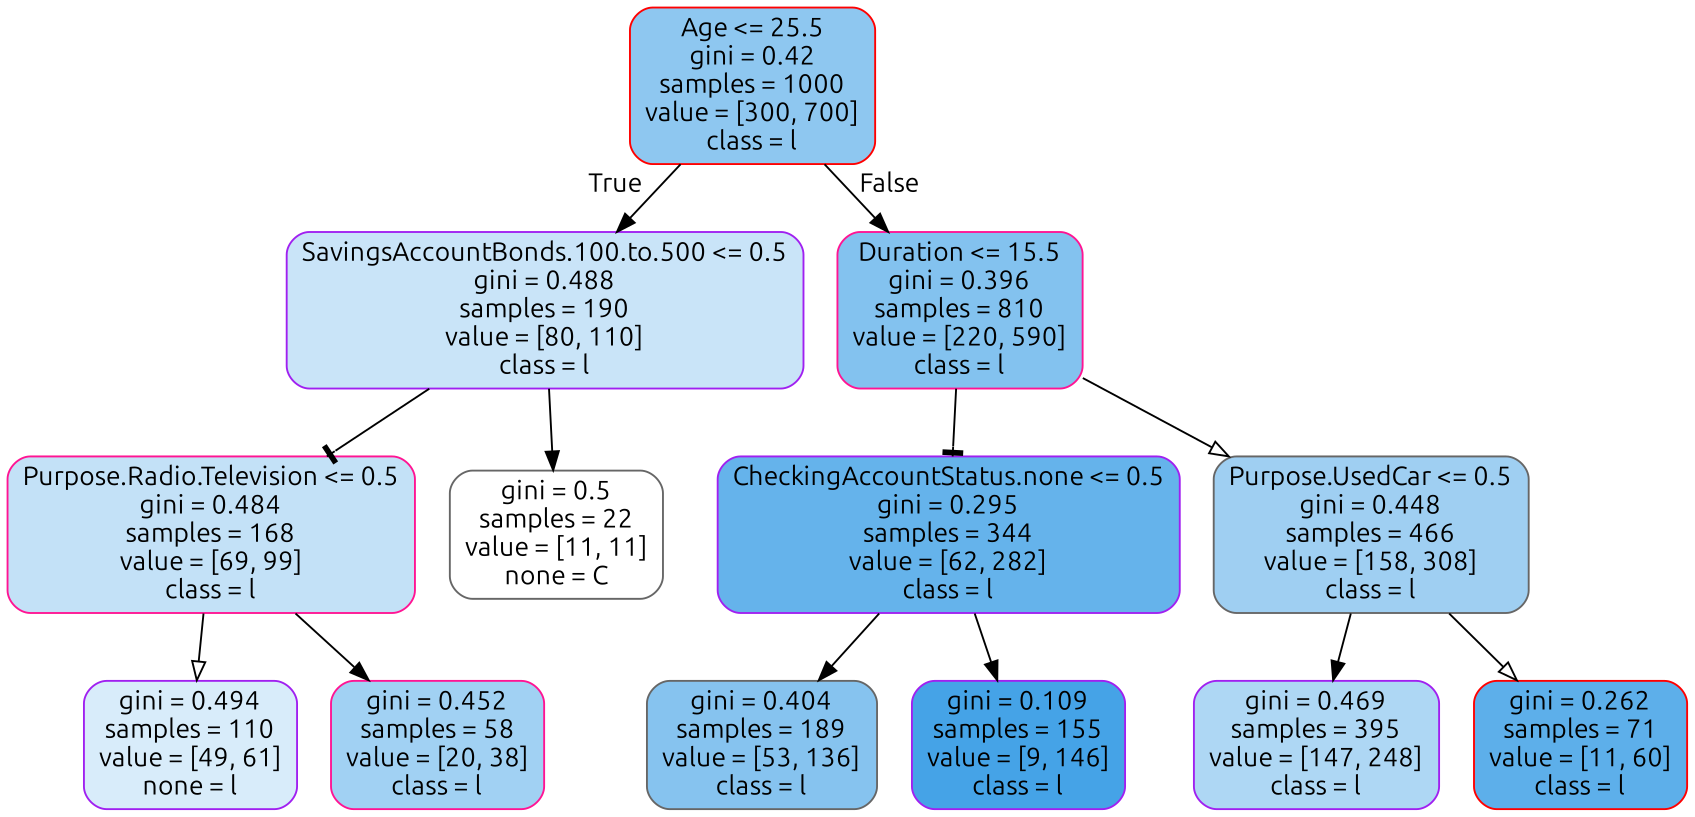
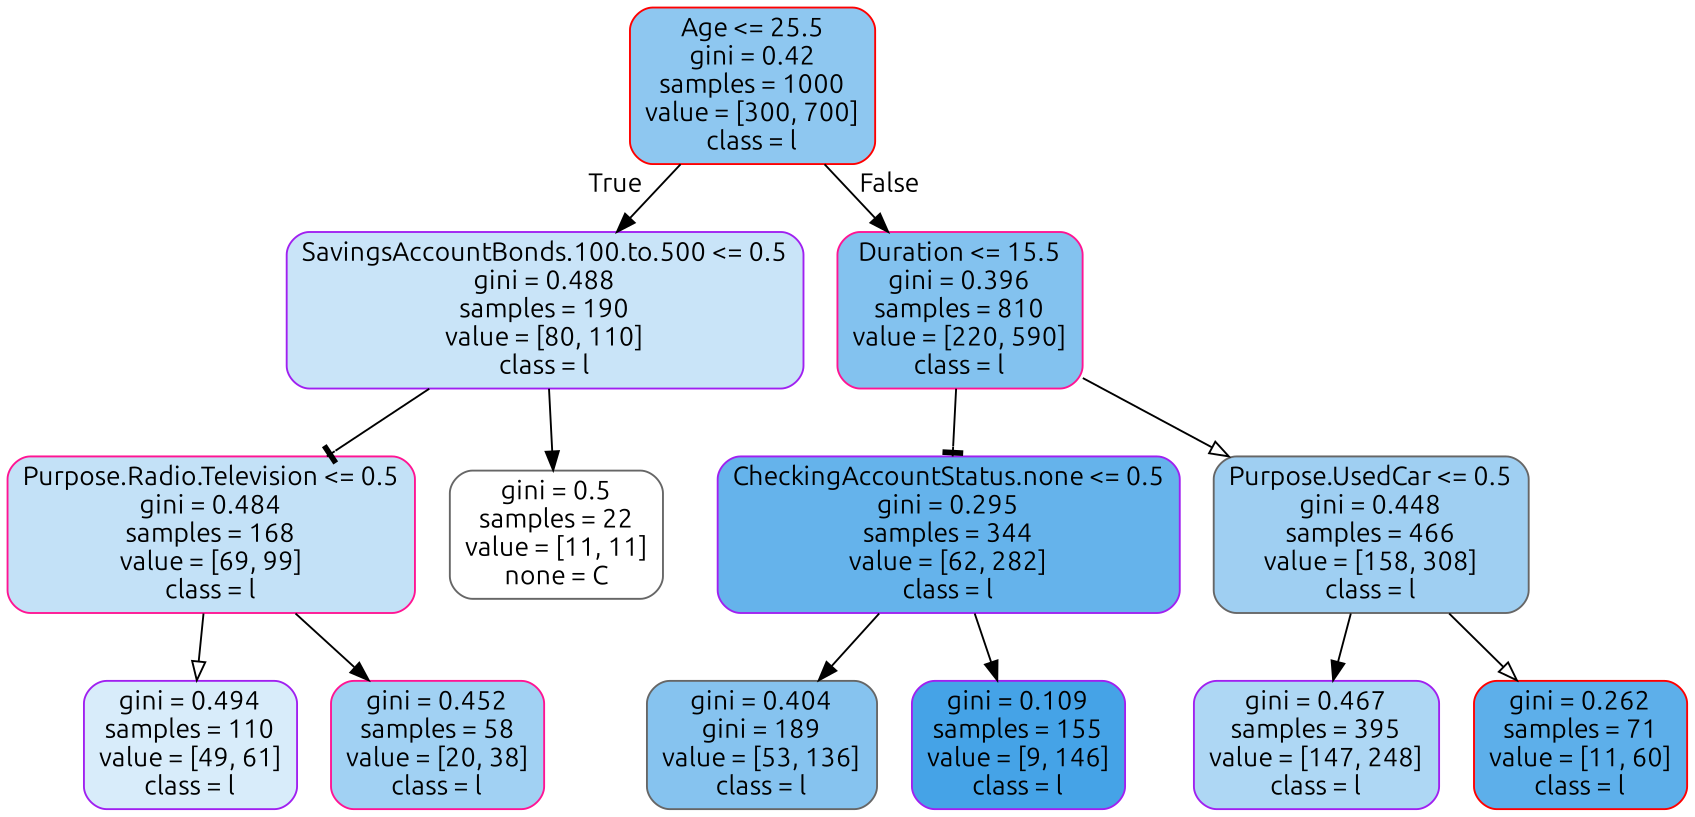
(190, 745) -> (190, 745)
(762, 745) -> (762, 745)
(1317, 745) -> (1317, 745)
